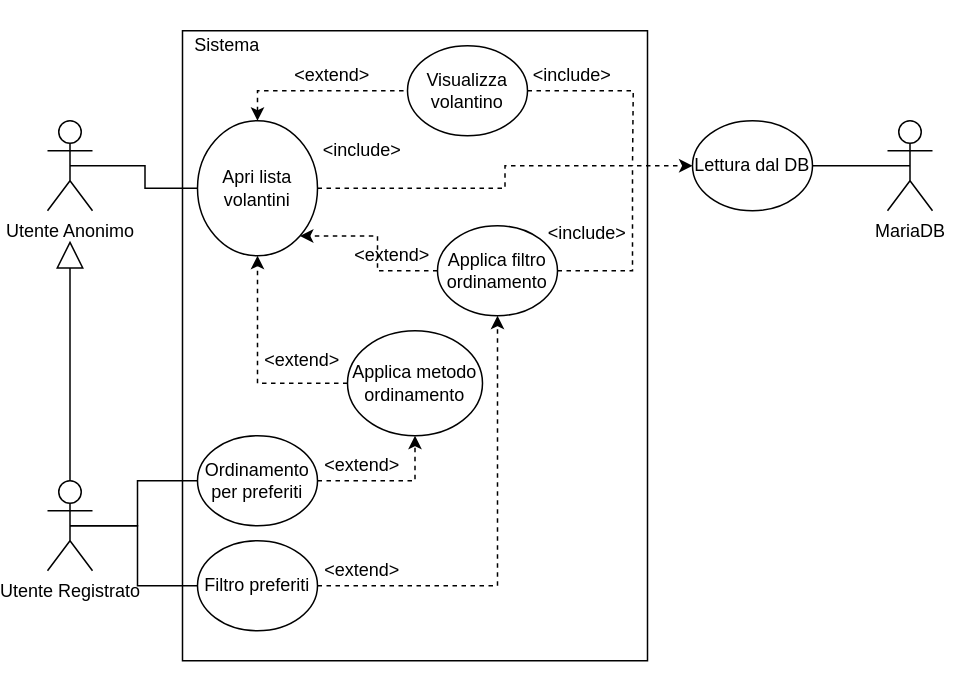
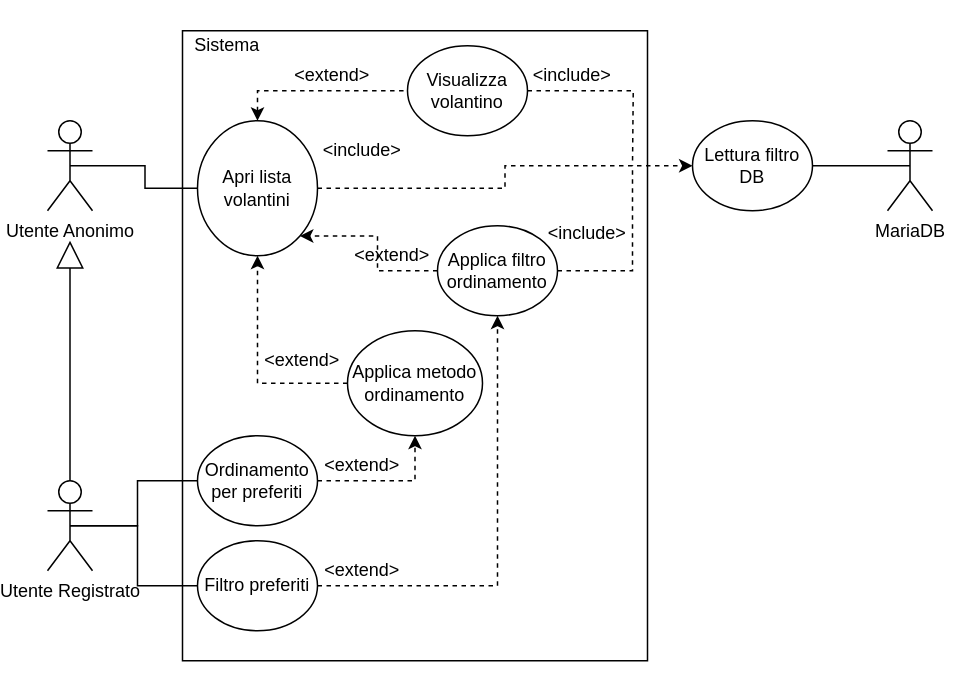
(752, 166) -> (752, 166)
